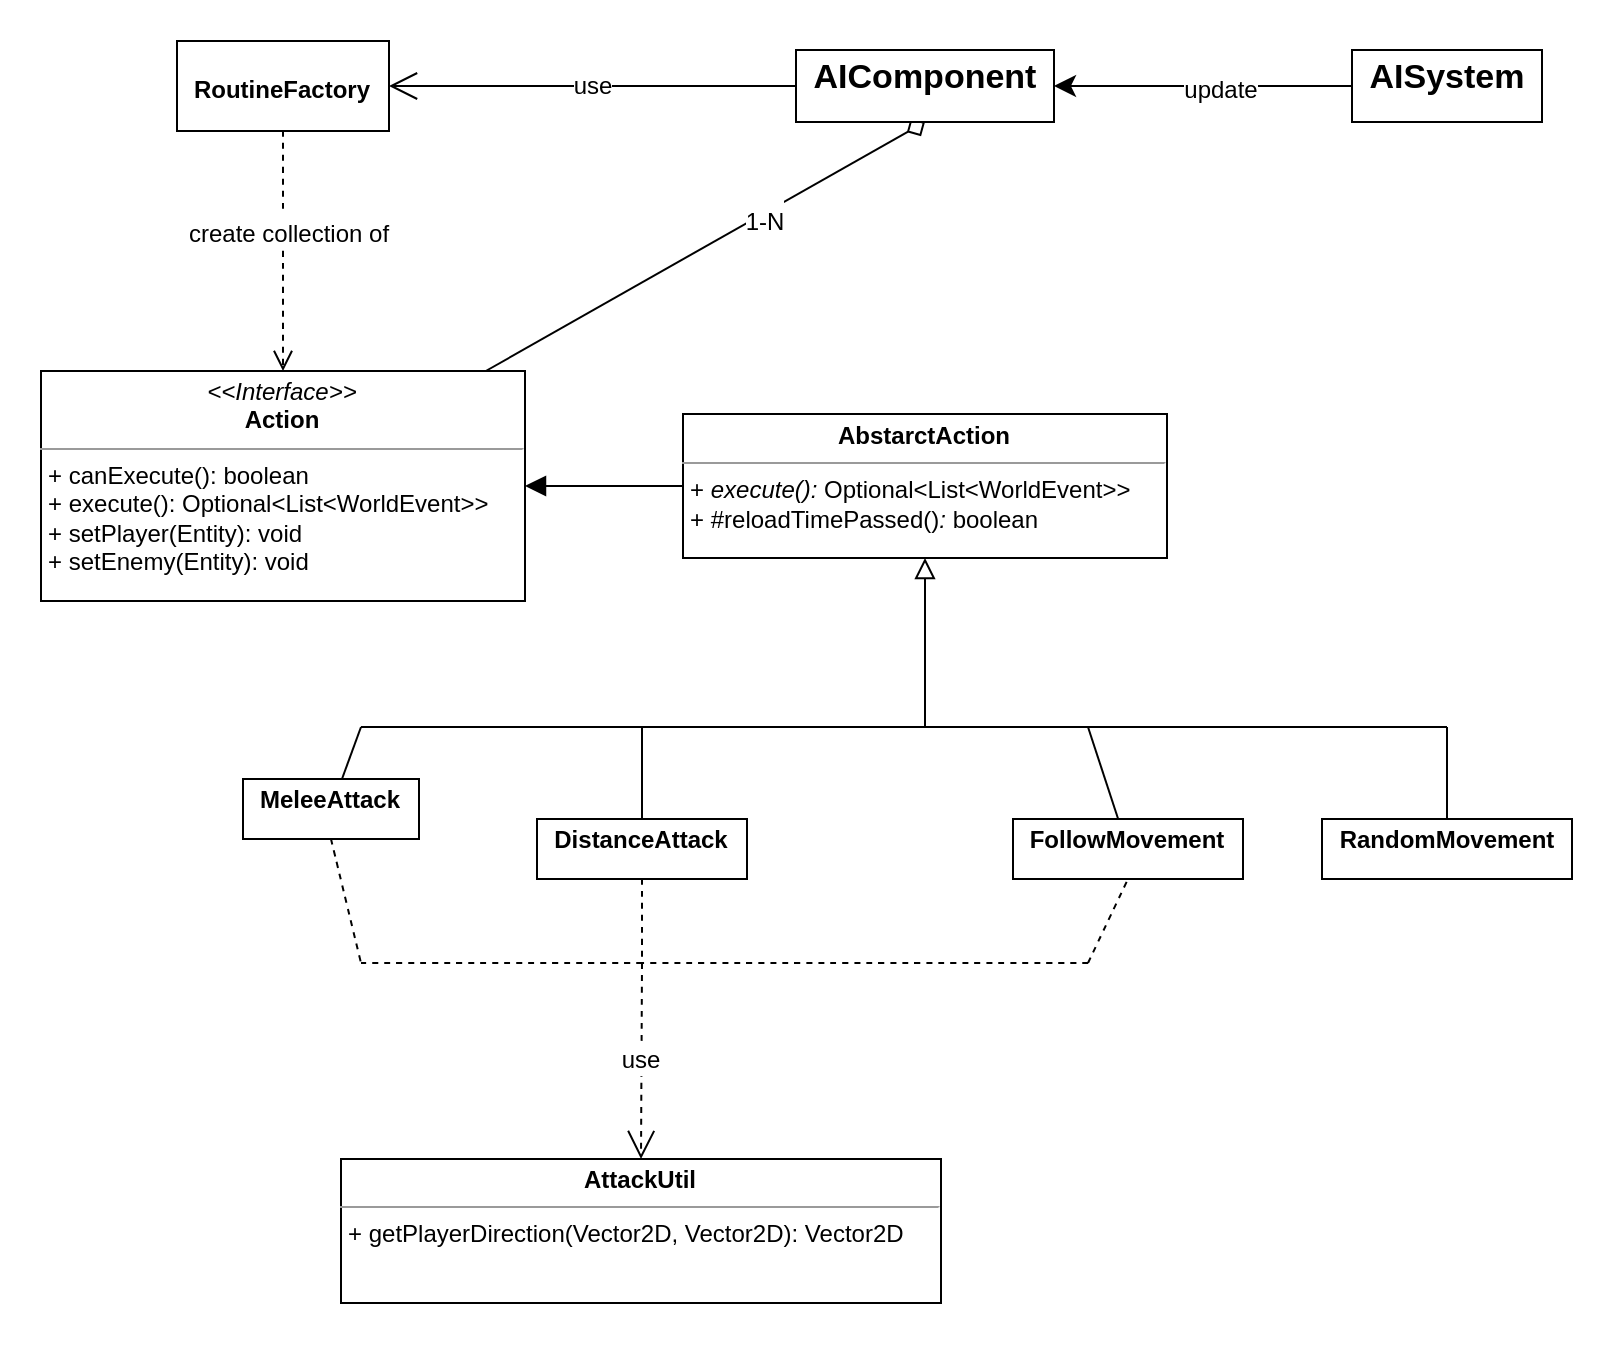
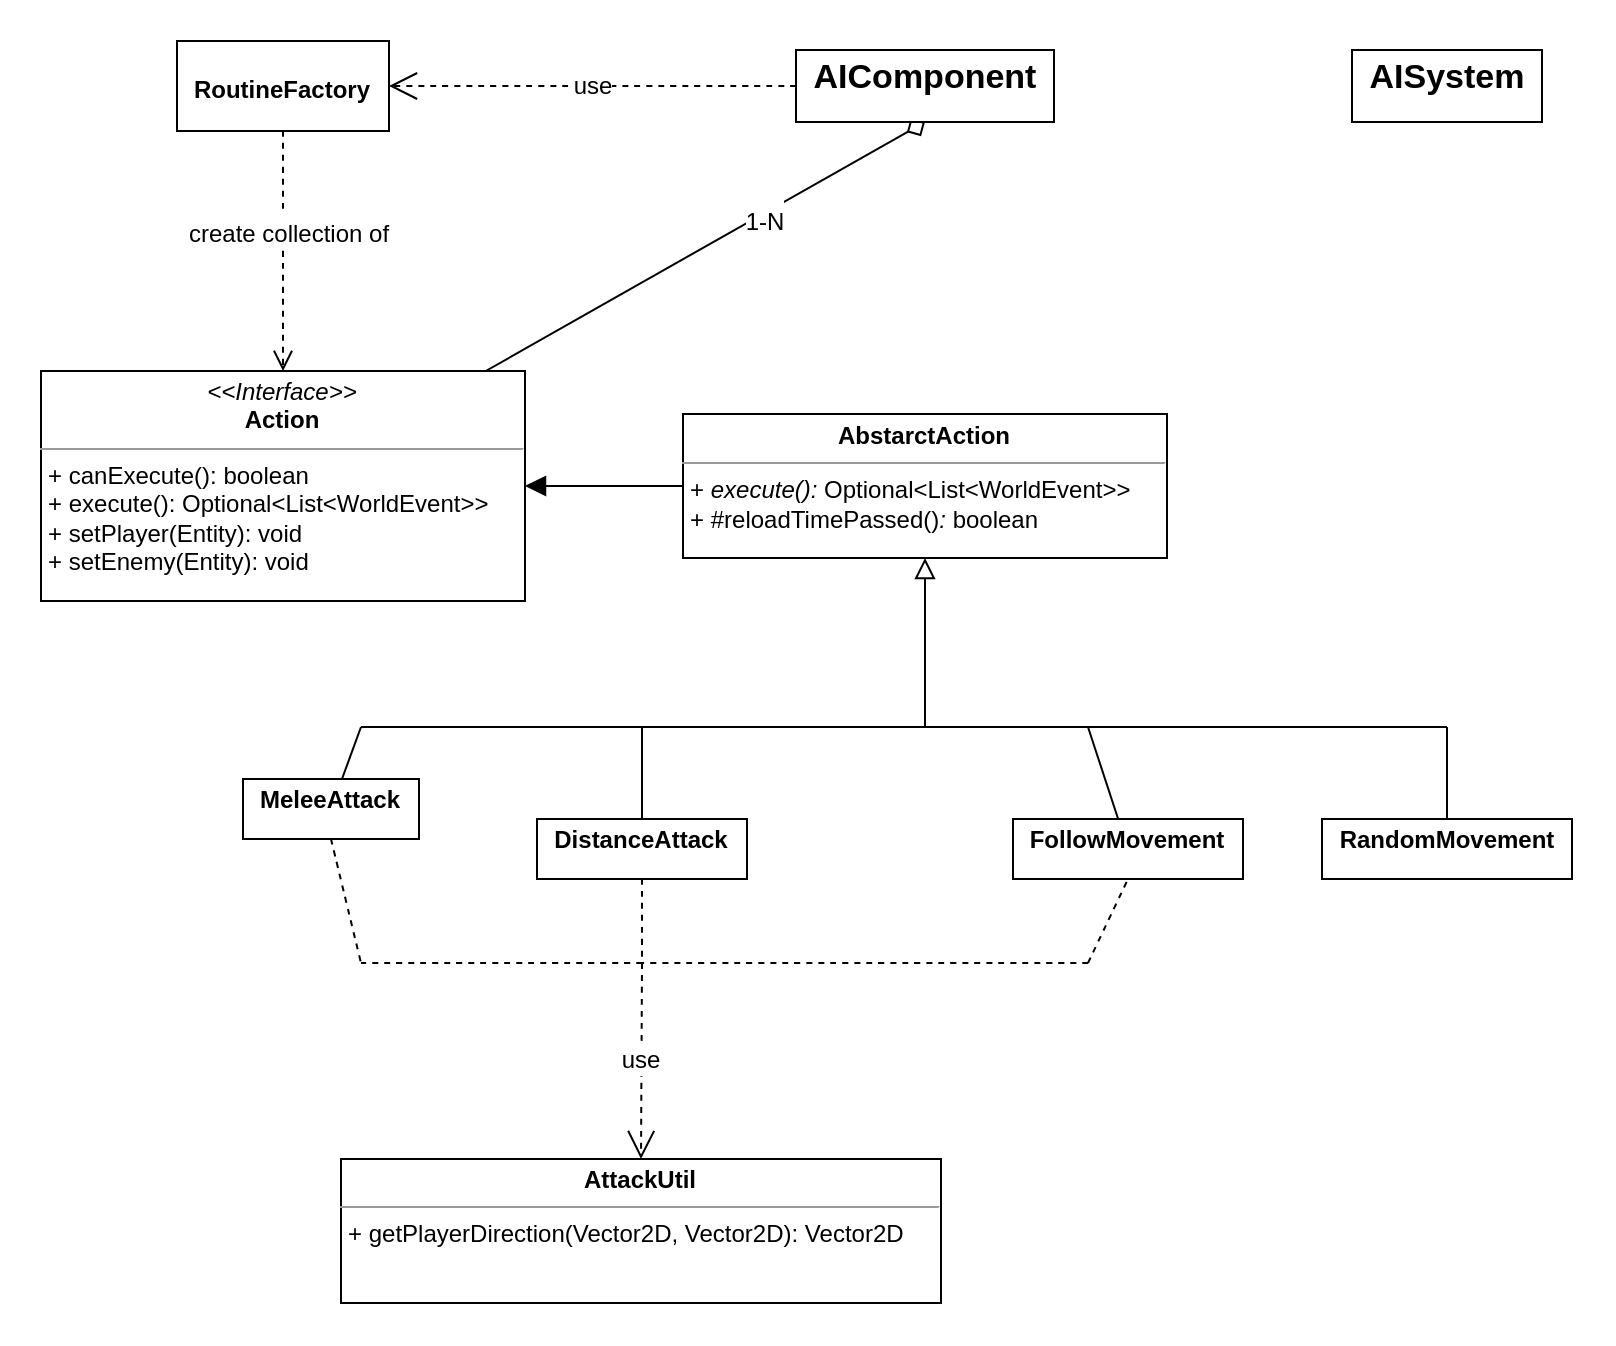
(702, 86) -> (702, 86)
(1211, 86) -> none
